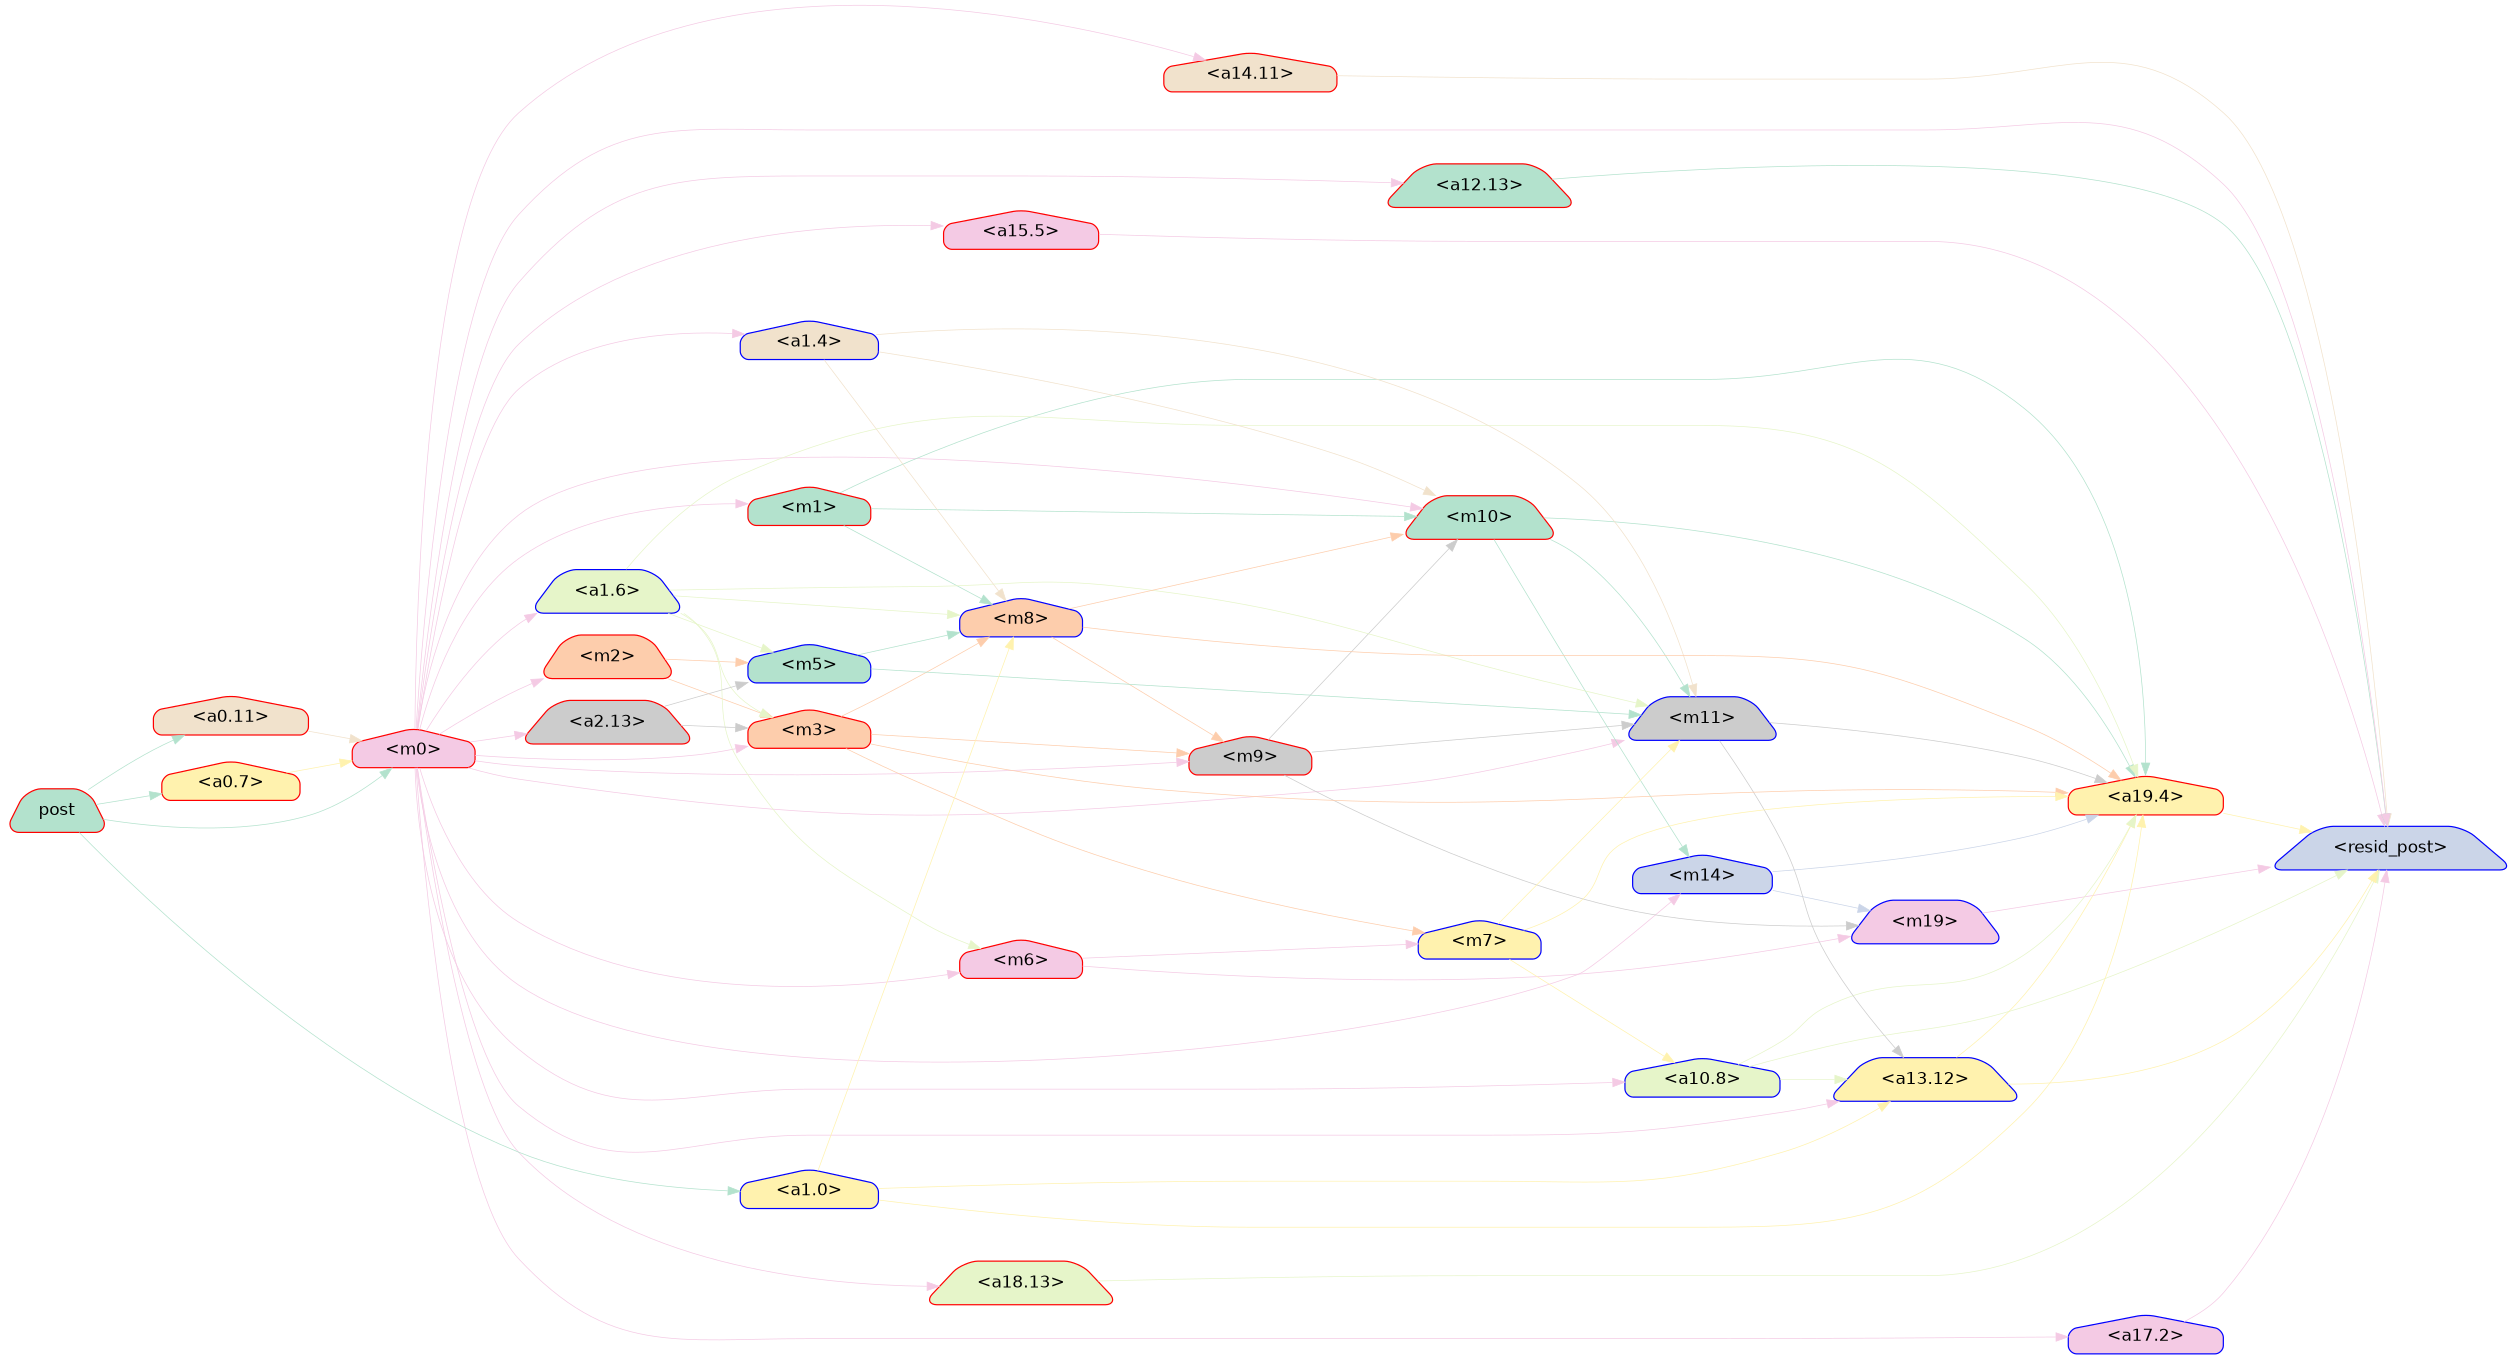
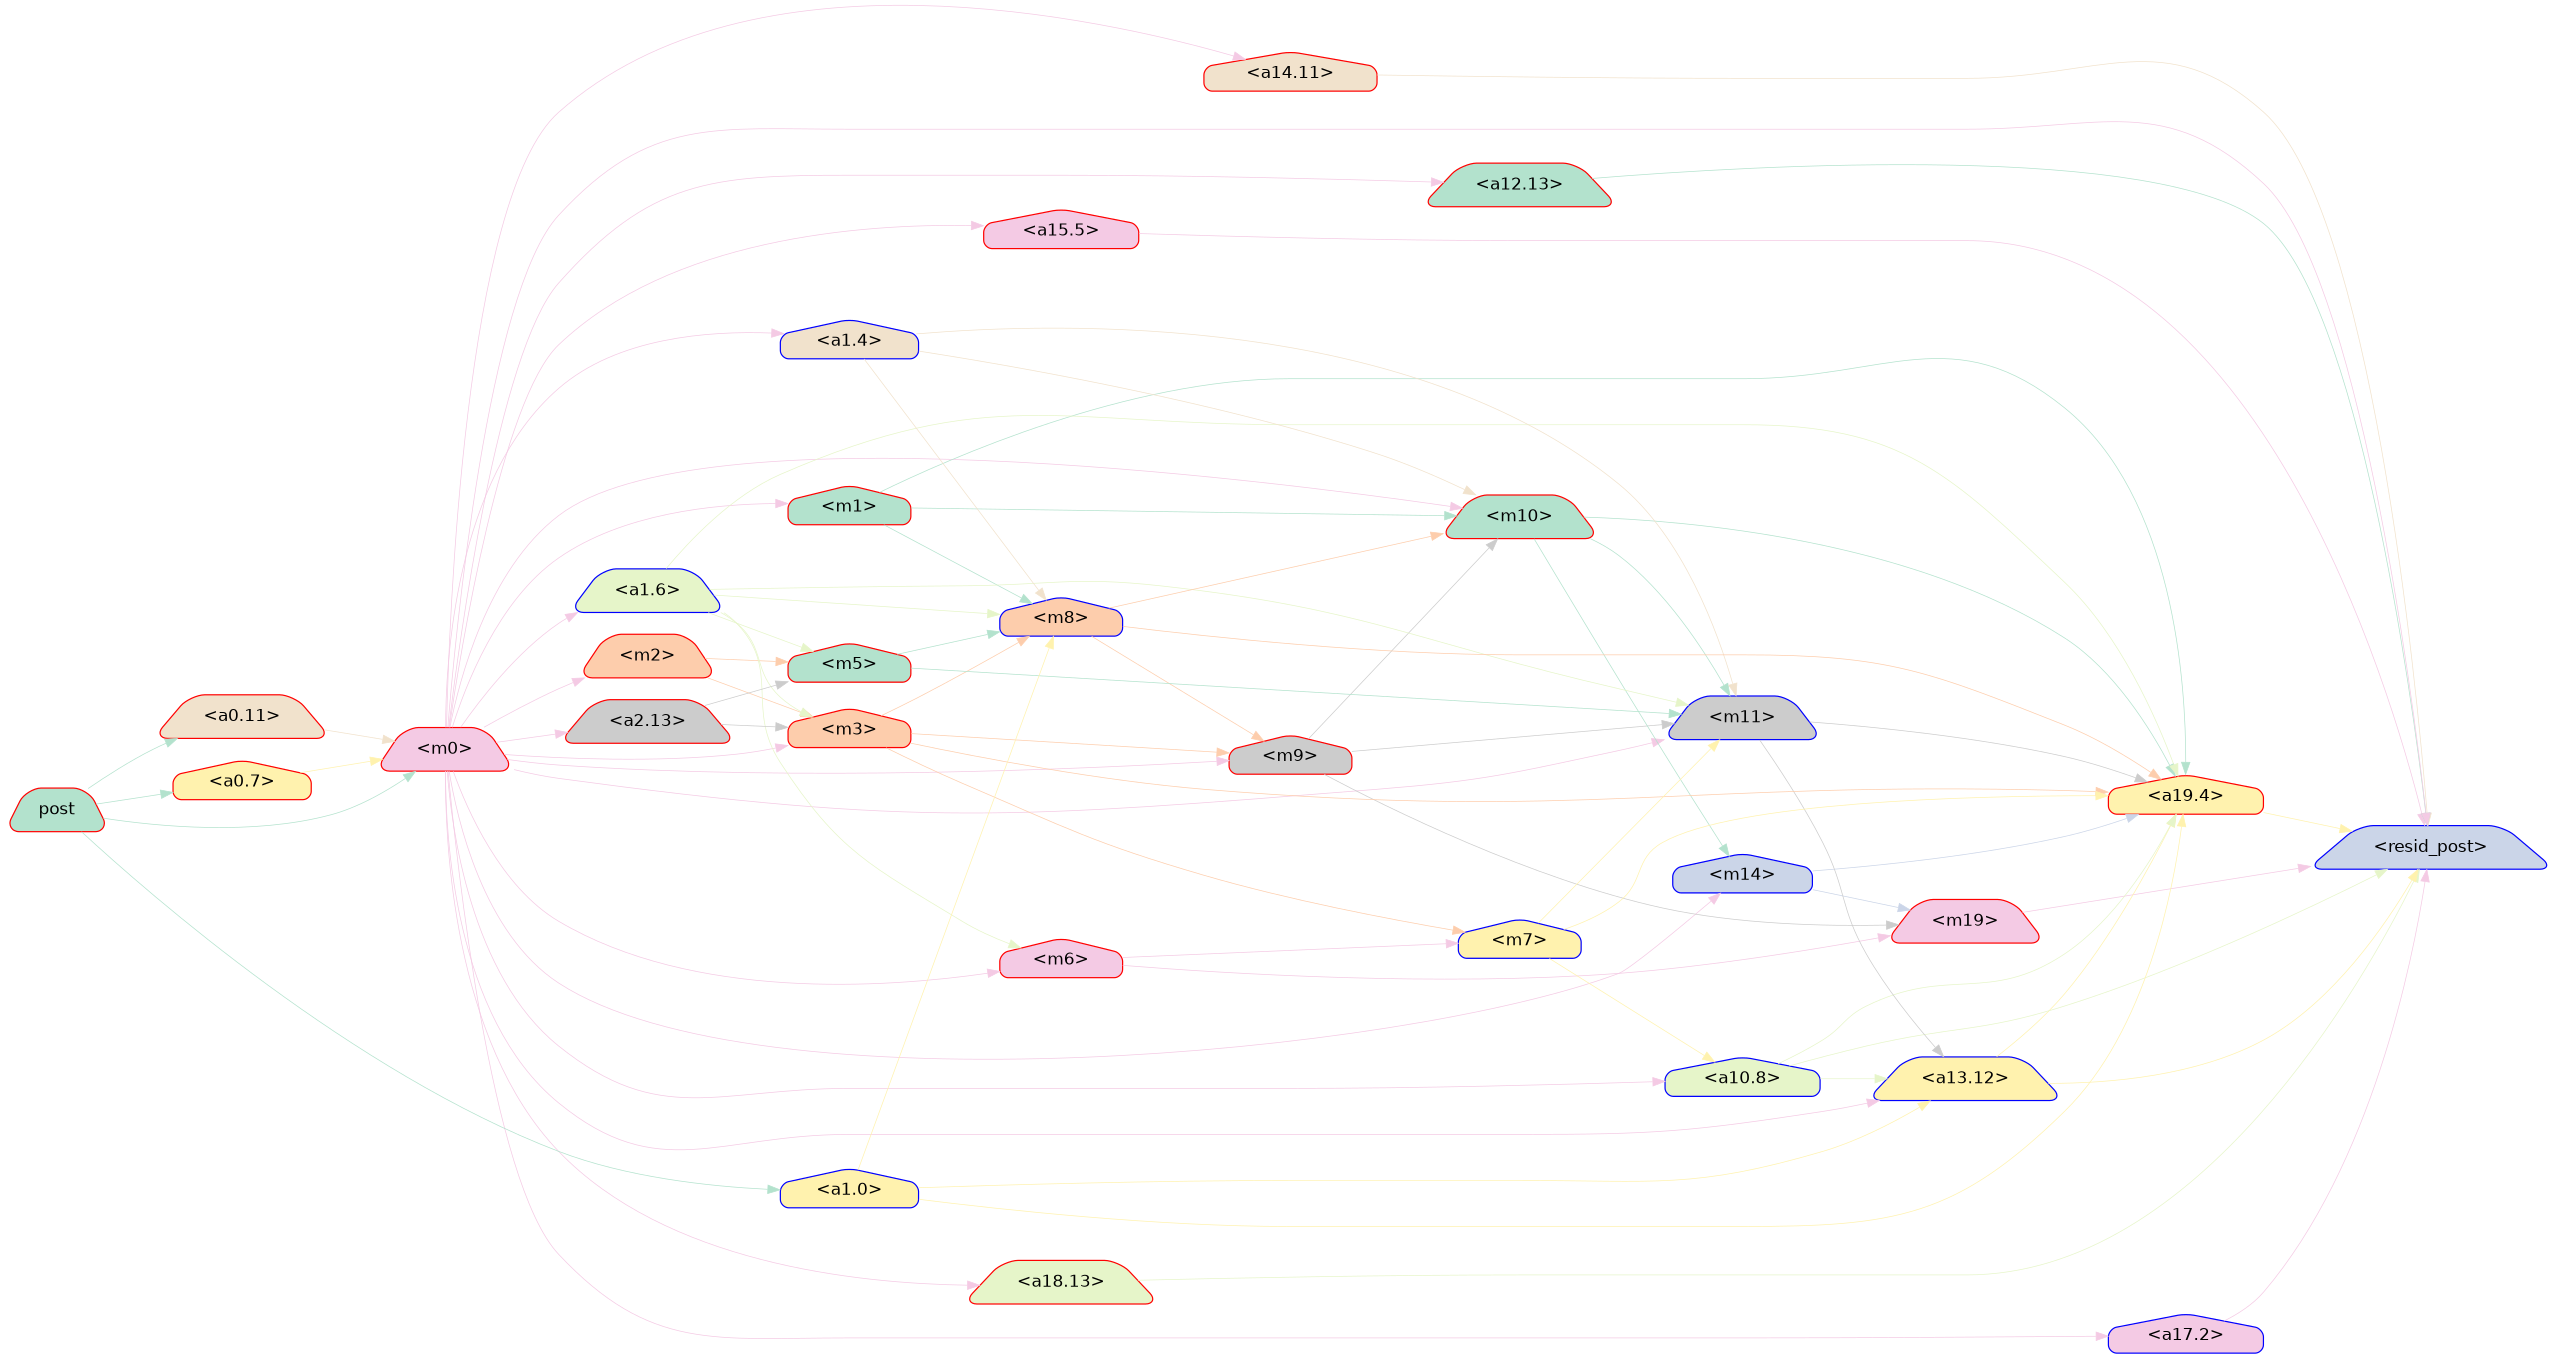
(809, 665) -> (849, 665)
(231, 717) -> (242, 717)
(414, 750) -> (445, 749)
(1925, 922) -> (1965, 921)
